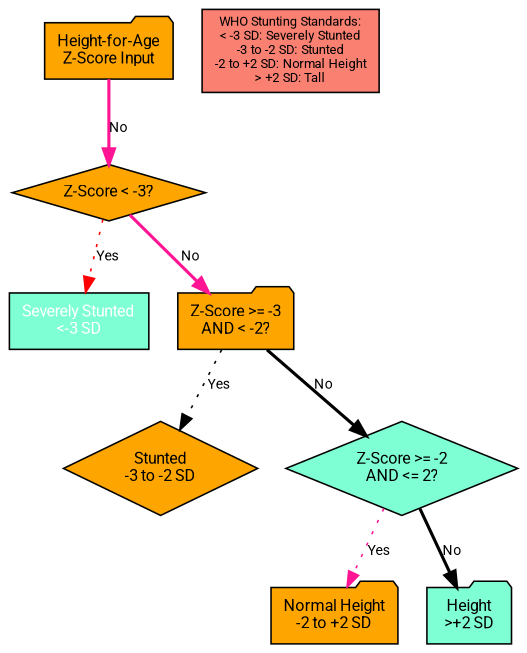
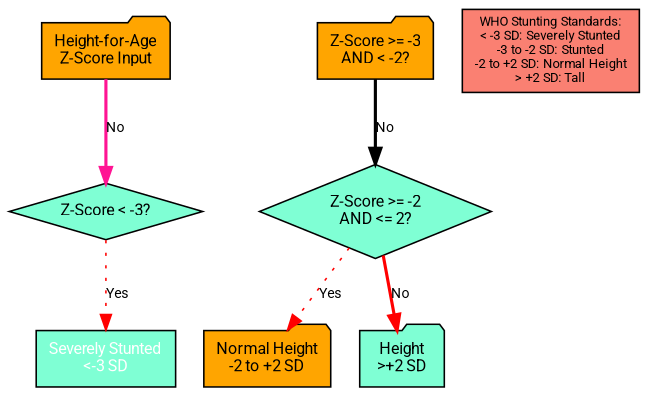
(109, 193) -> (106, 212)
(163, 248) -> none
(161, 468) -> none
(369, 541) -> (323, 283)
(435, 541) -> (389, 285)
